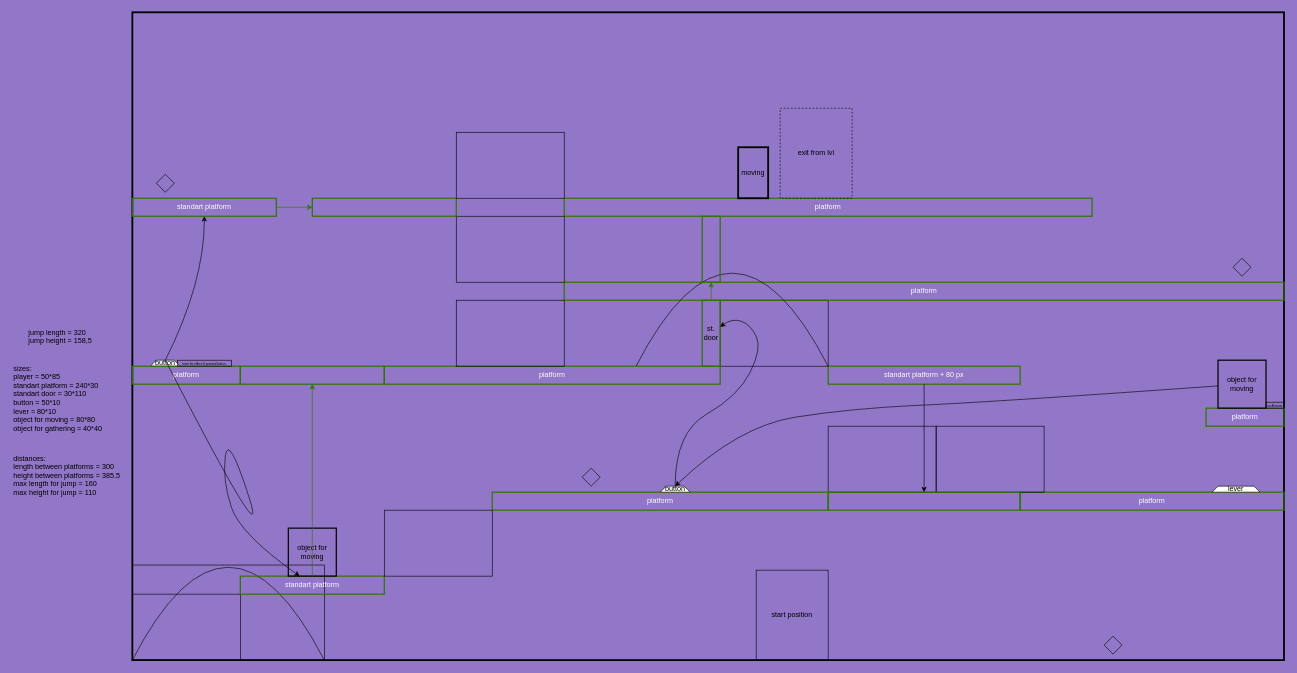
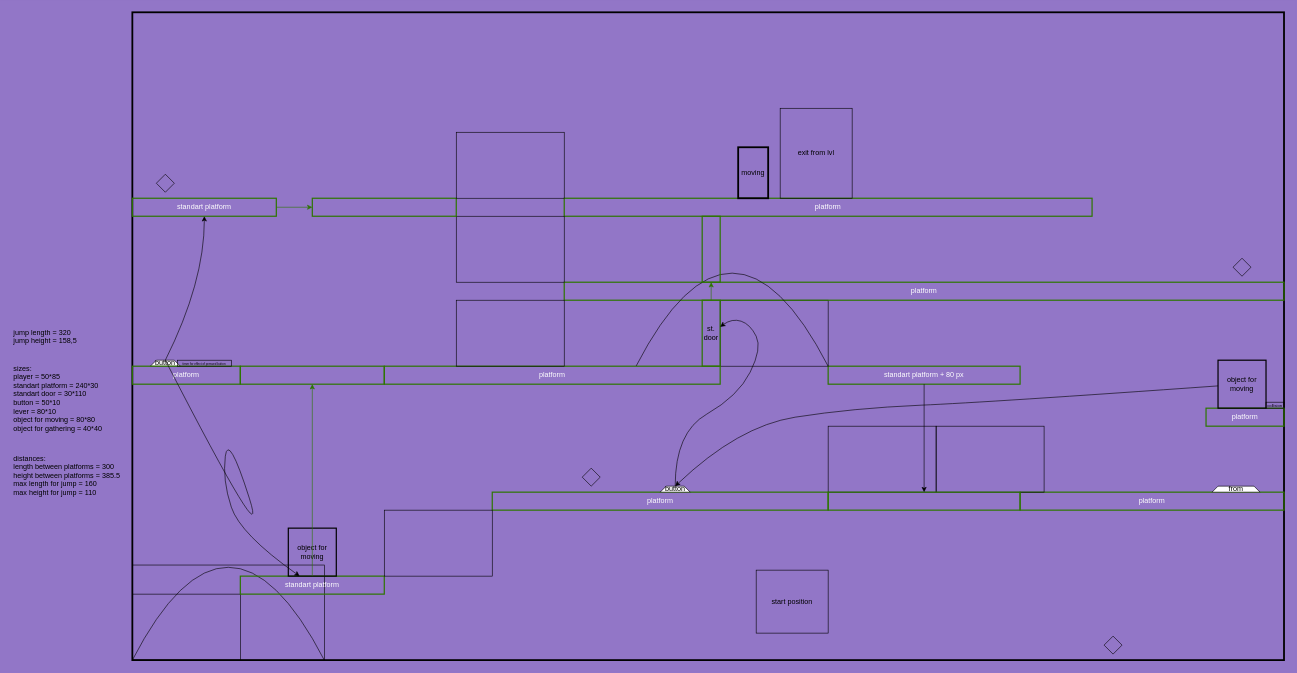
(816, 153) -> (816, 153)
(63, 336) -> (48, 336)
(1236, 489) -> (1236, 489)
(792, 615) -> (792, 602)
